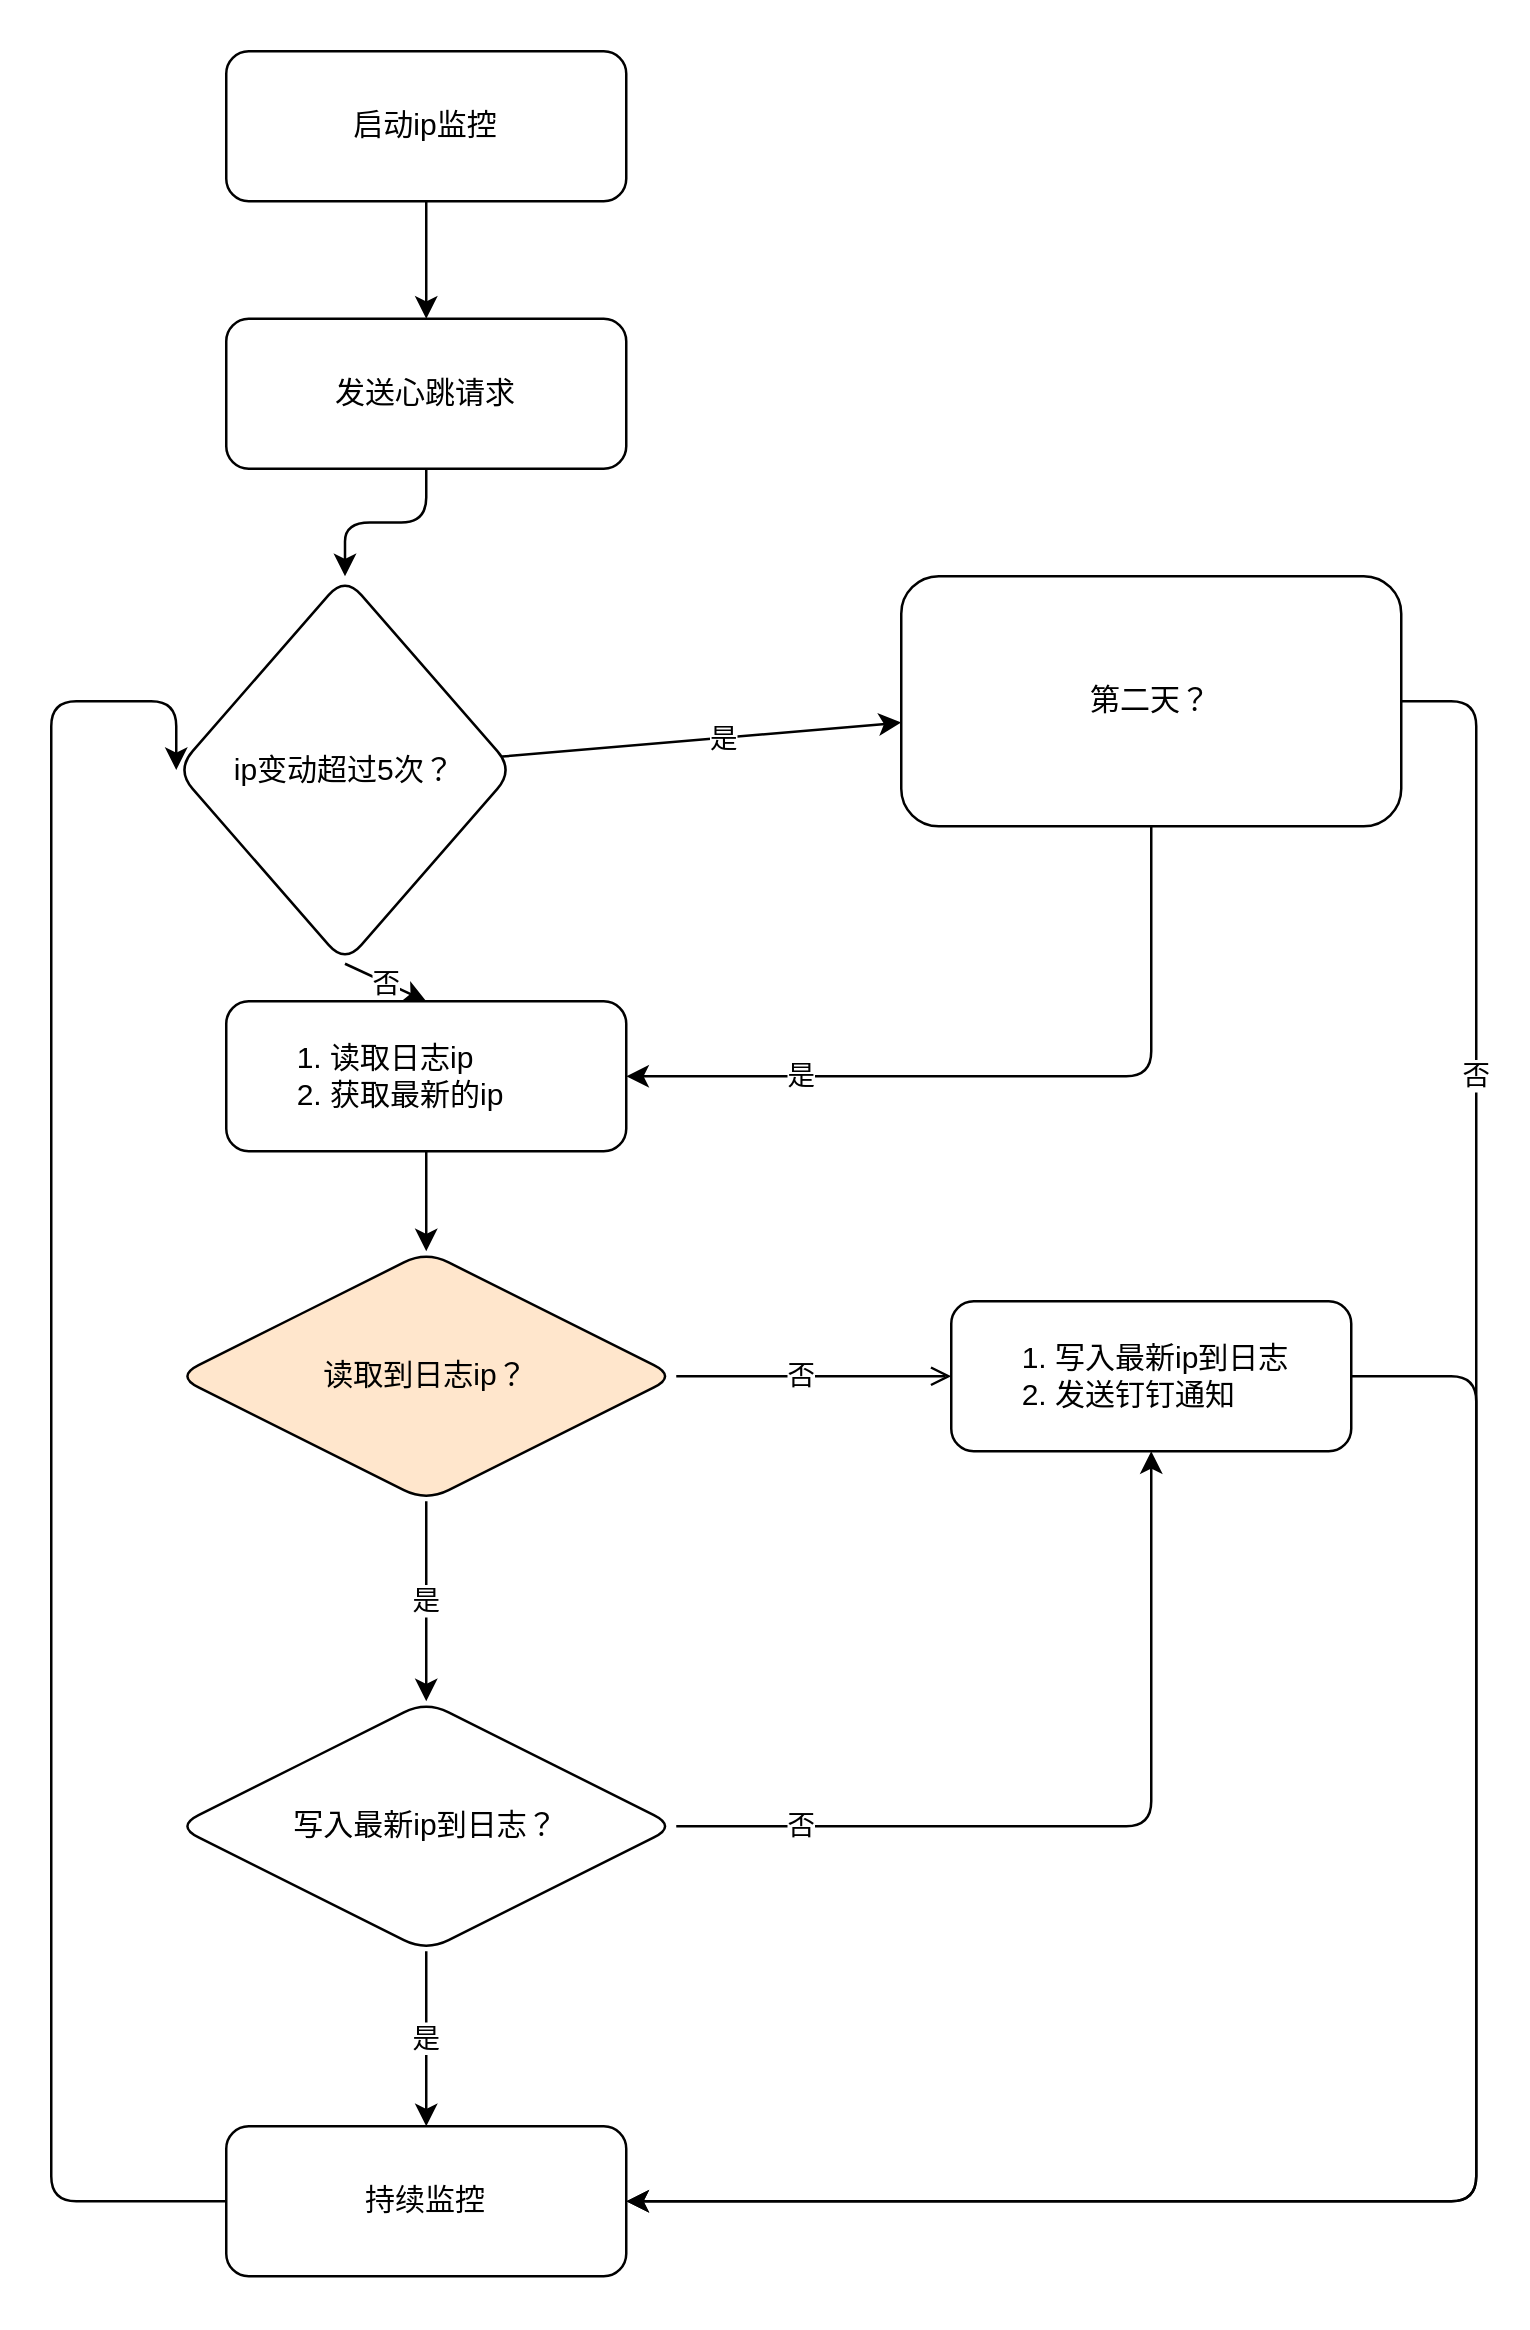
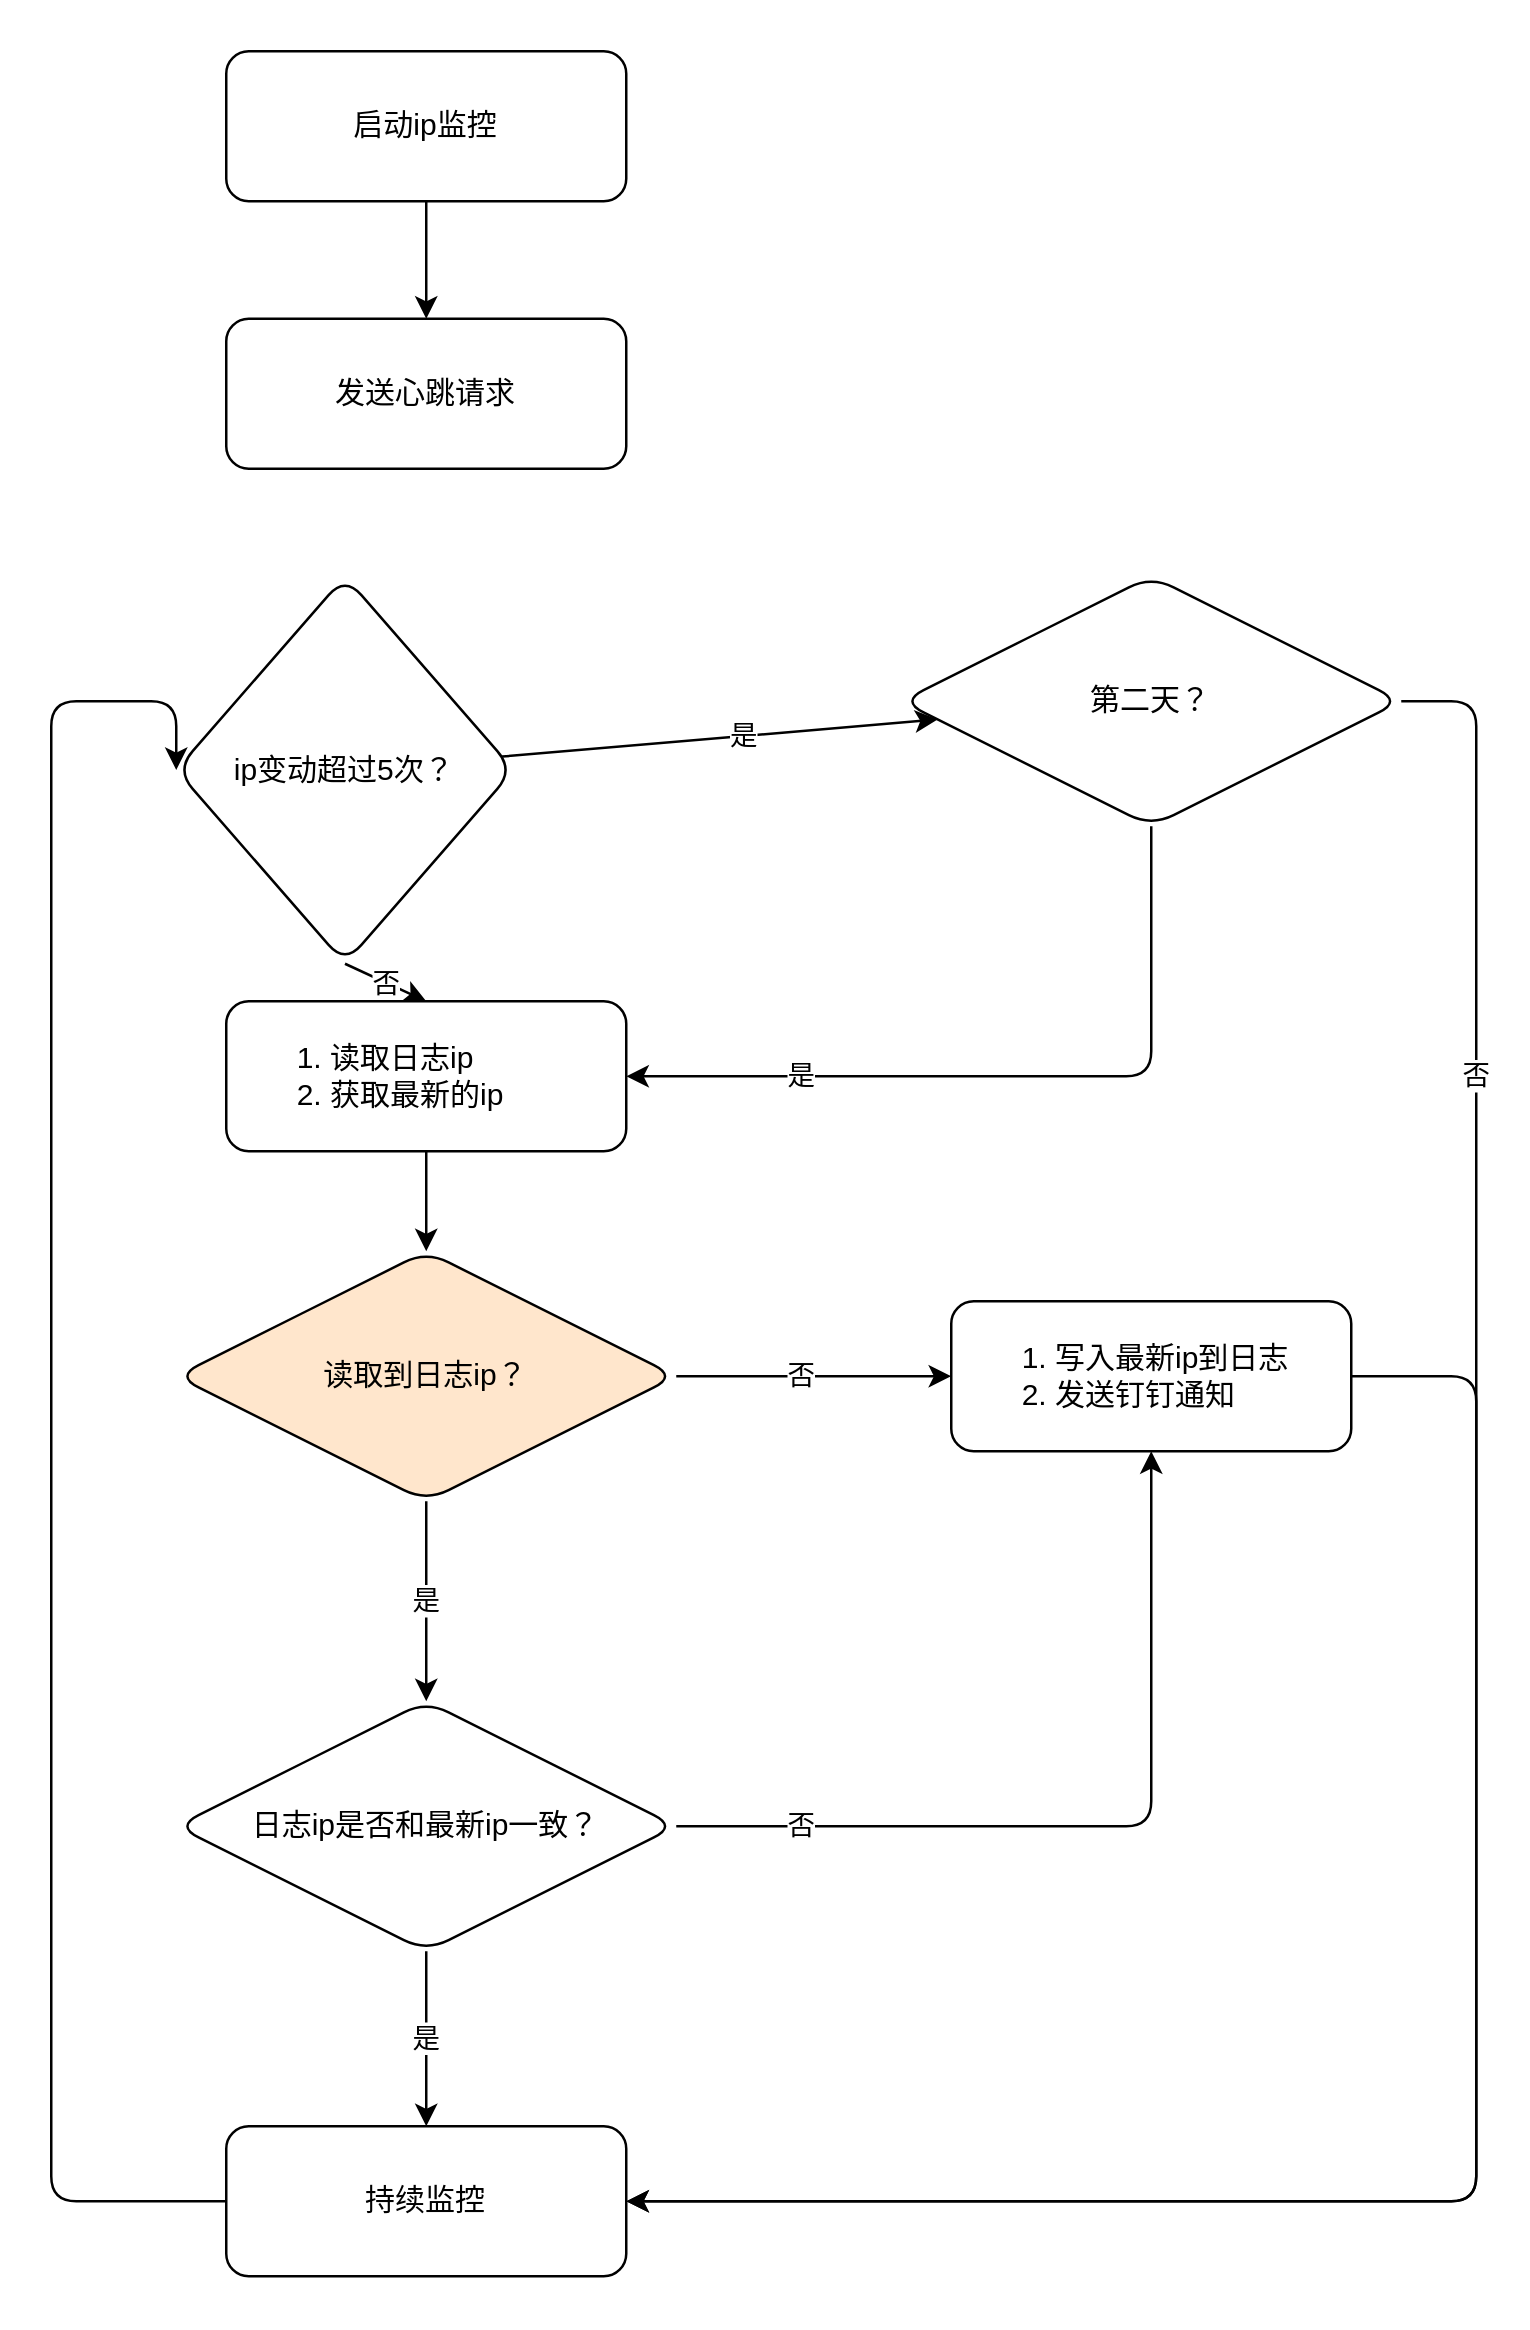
(392, 523) -> none
(1151, 701) -> (1151, 701)
(937, 1376) -> (933, 1376)
(426, 1826) -> (426, 1826)
